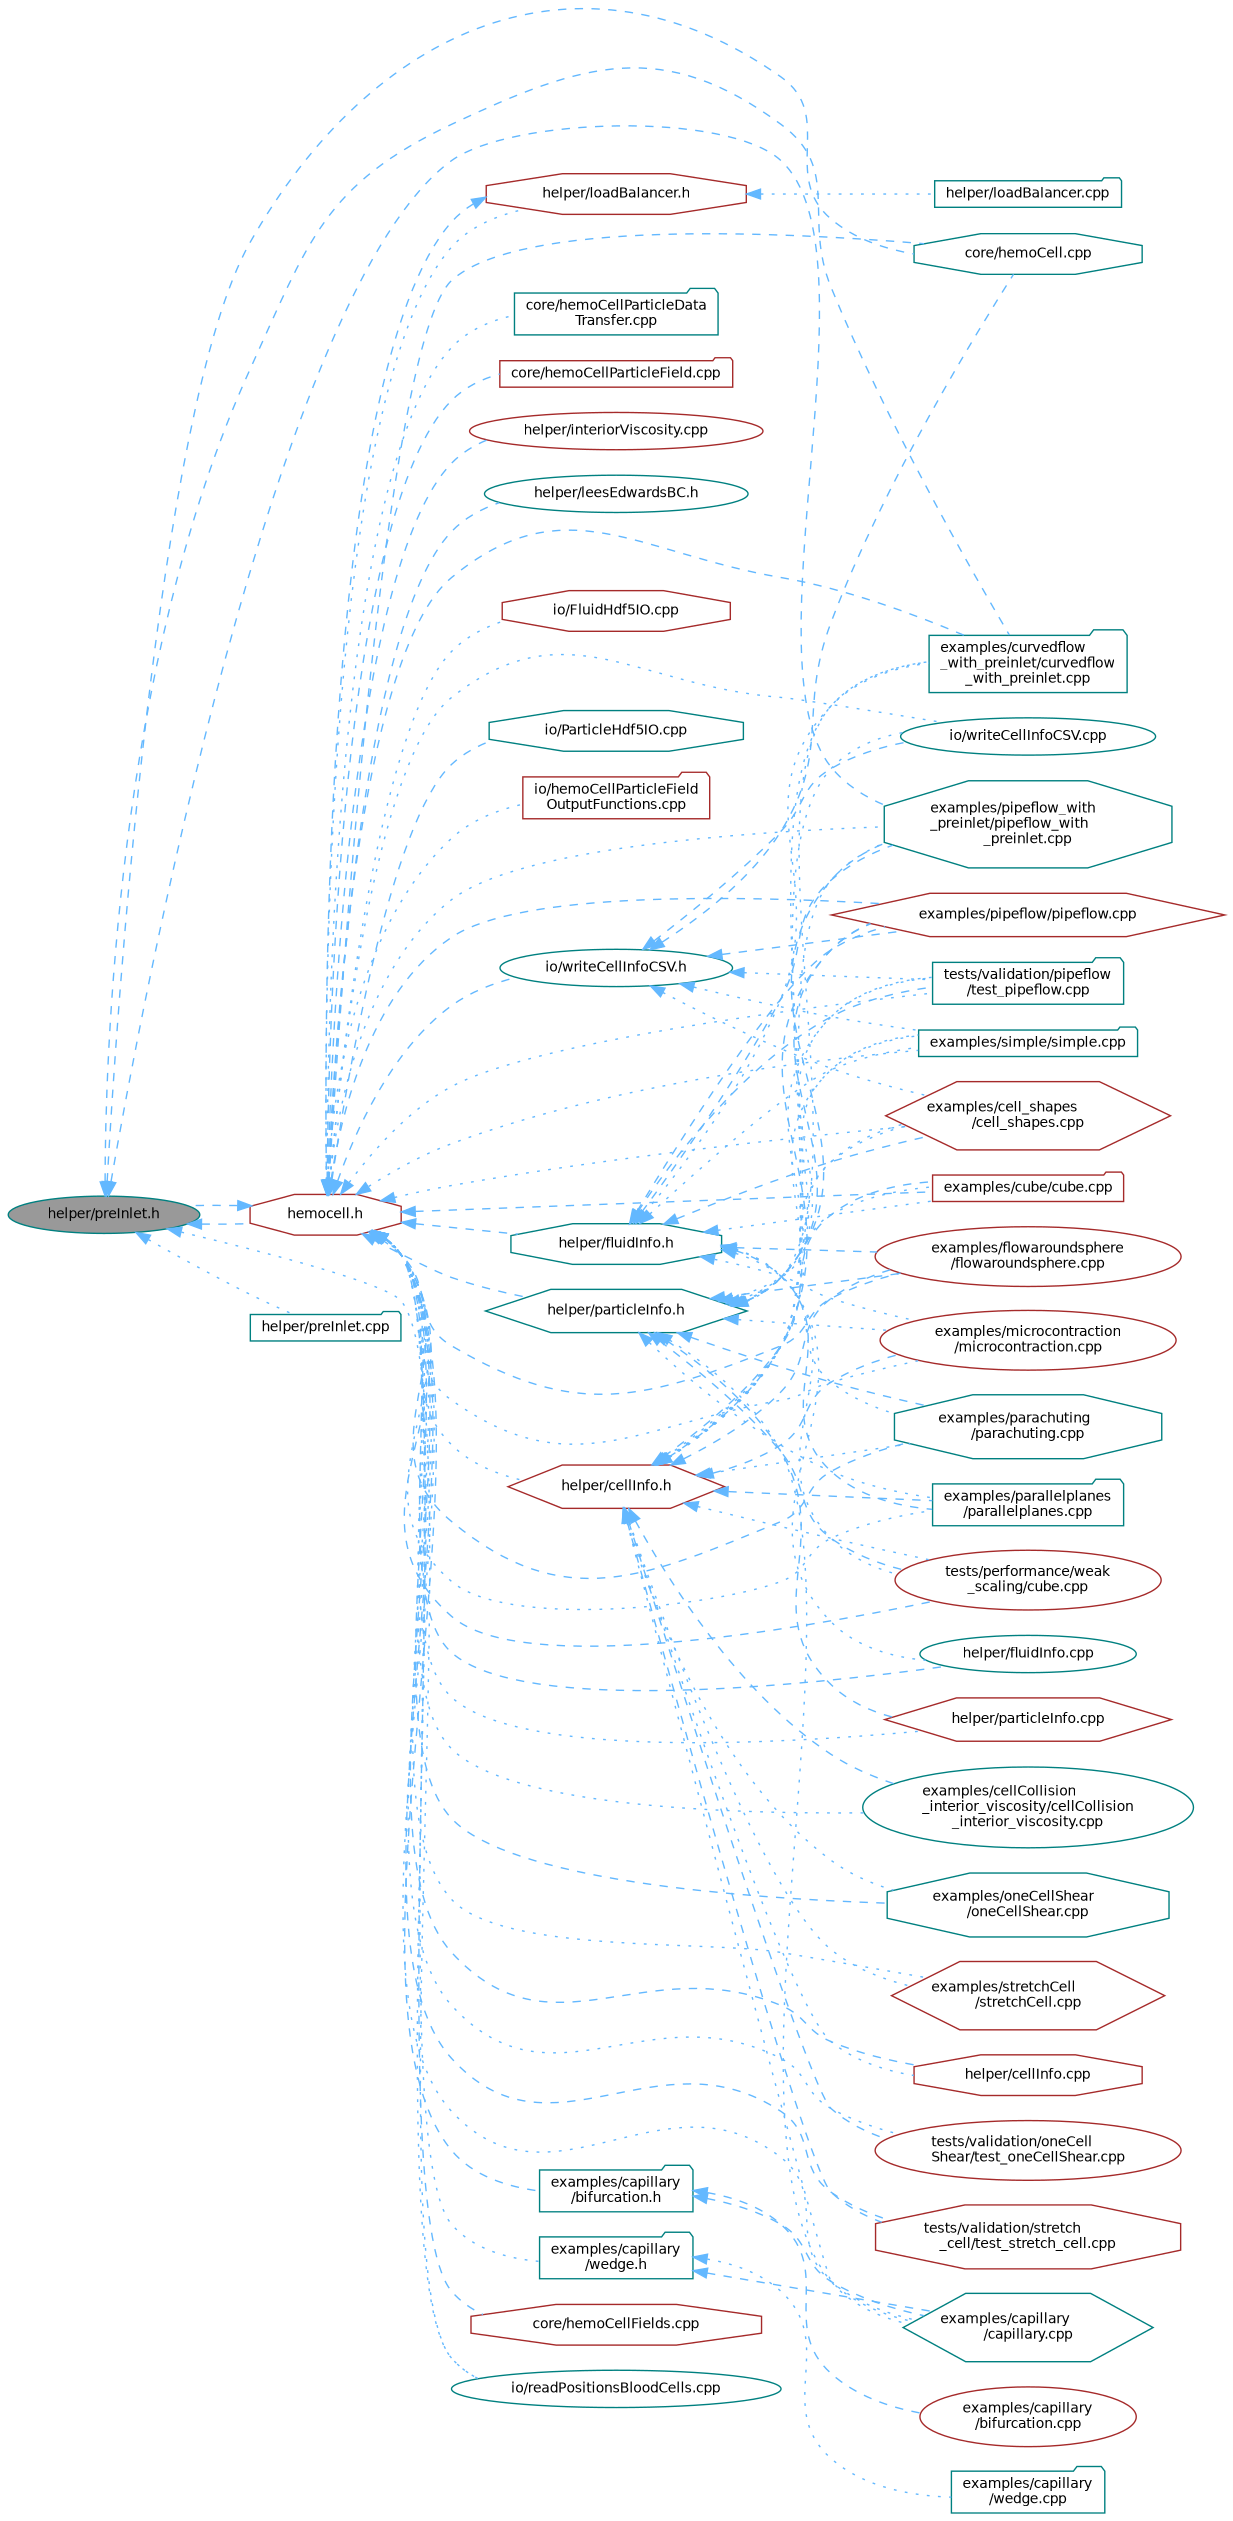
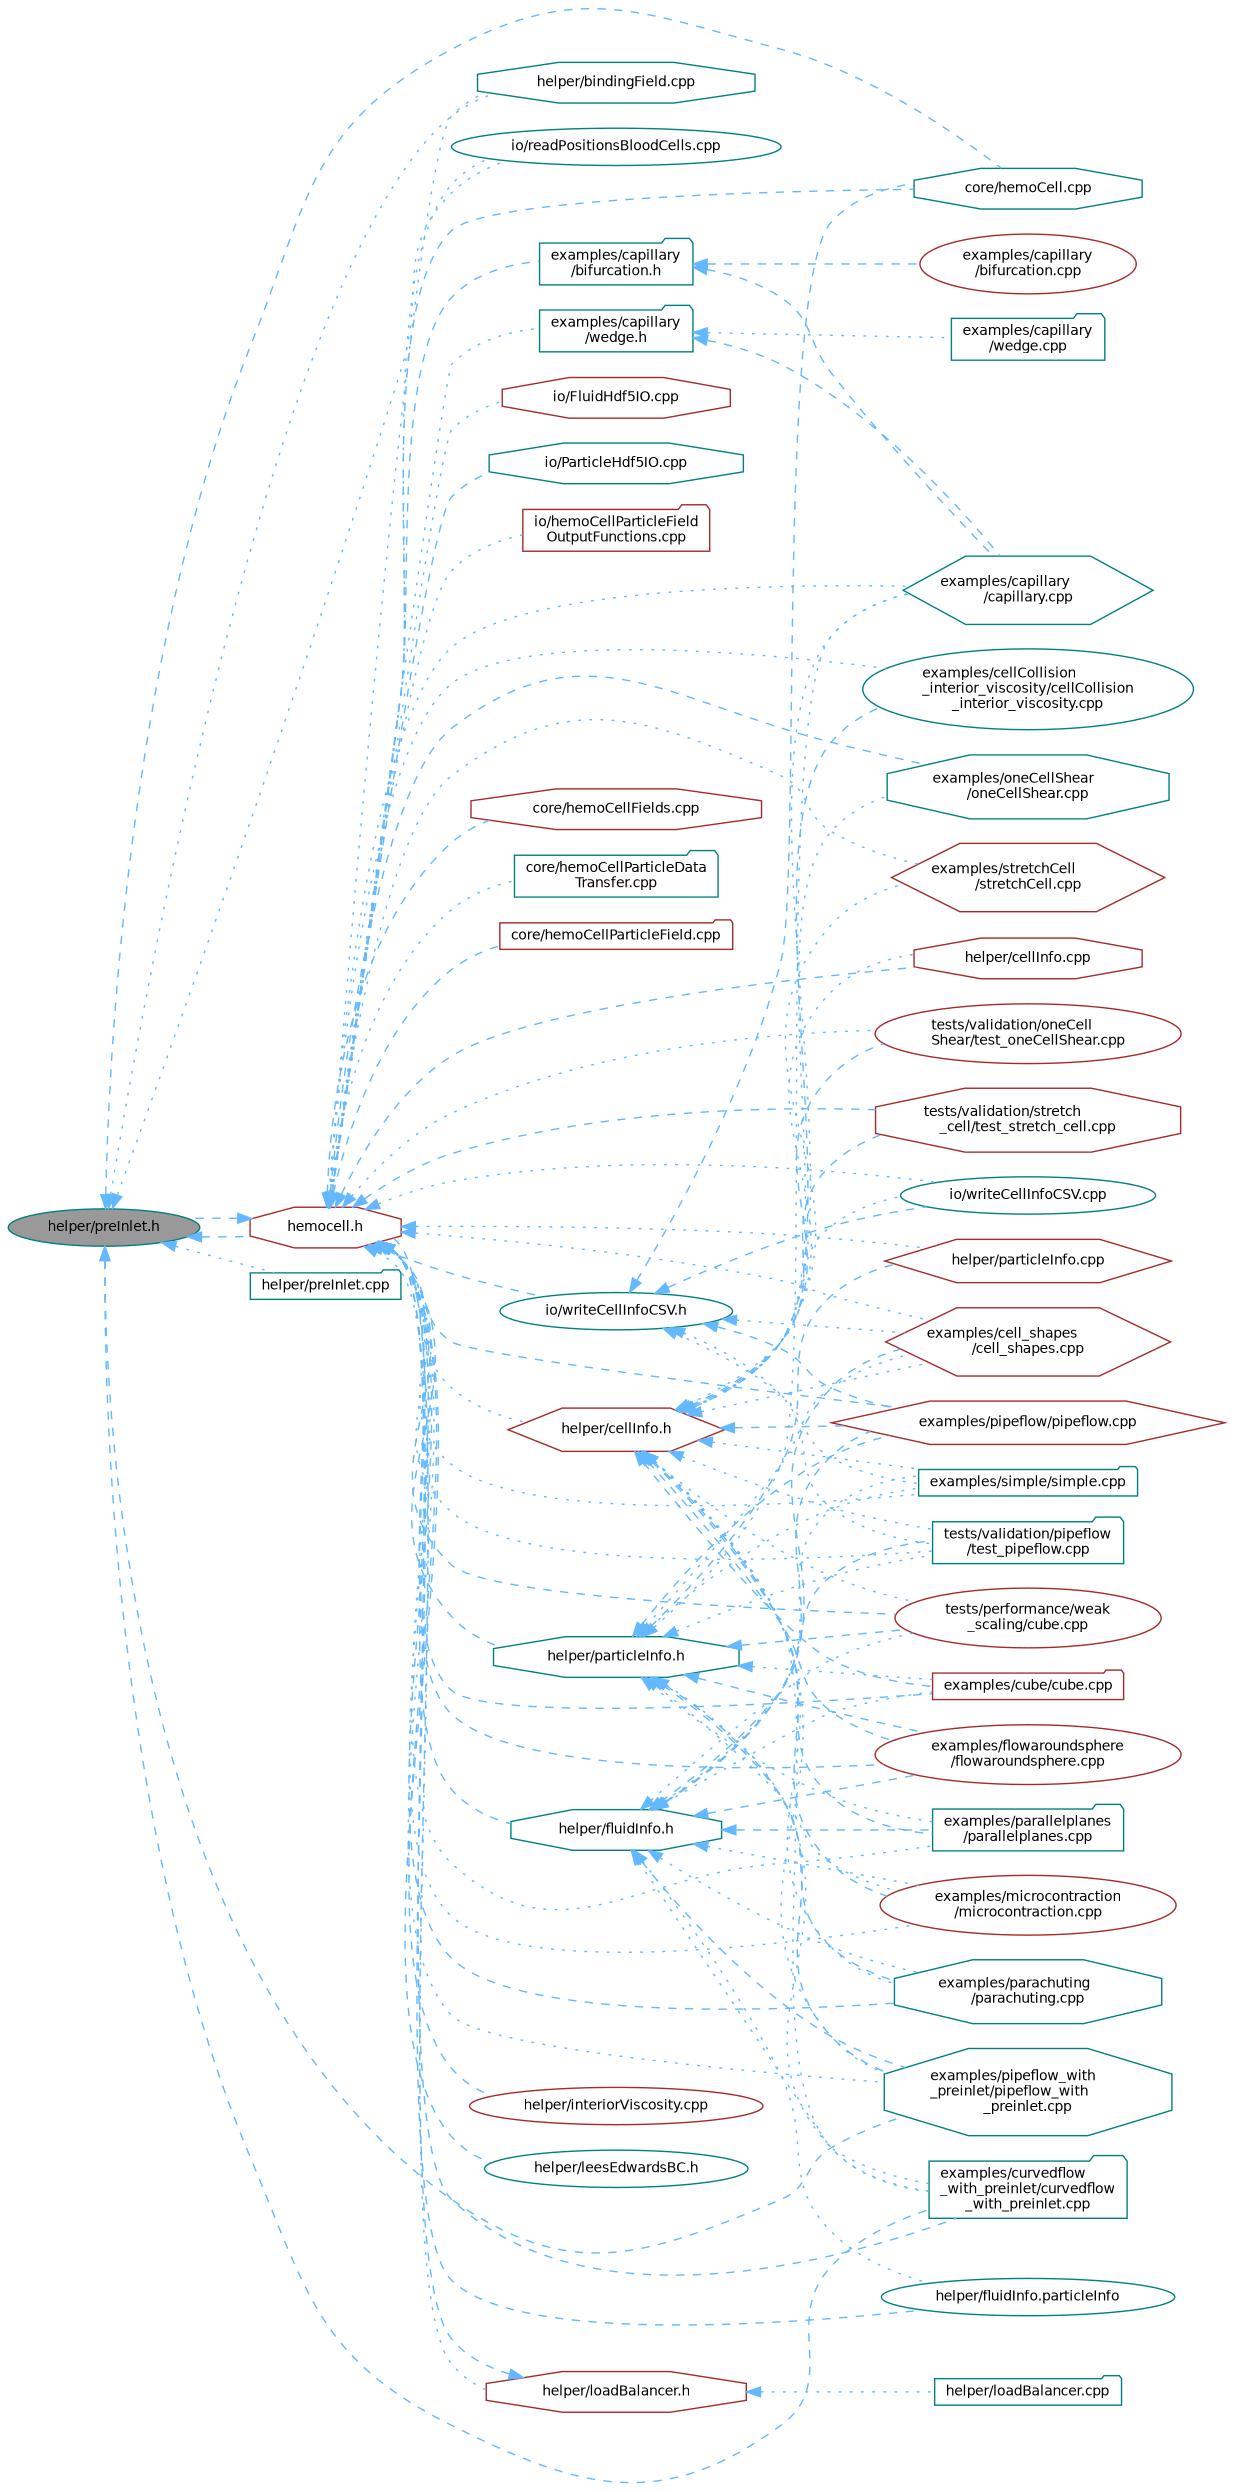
none -> (616, 83)
(616, 1311) -> (616, 1657)
(1028, 1654) -> (1028, 2297)
